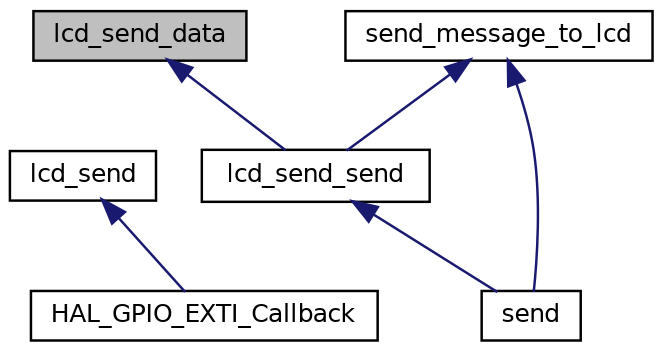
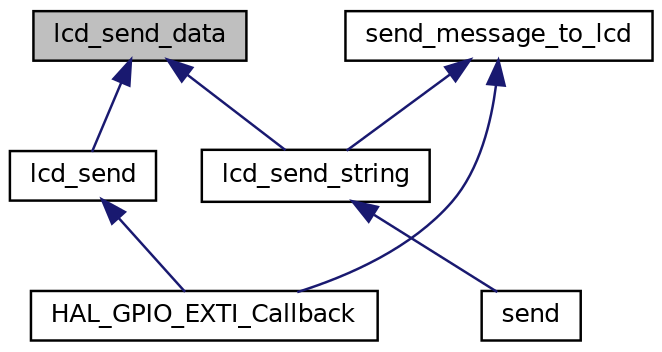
none -> (107, 117)
(316, 176) -> (316, 176)
(537, 187) -> (432, 221)
